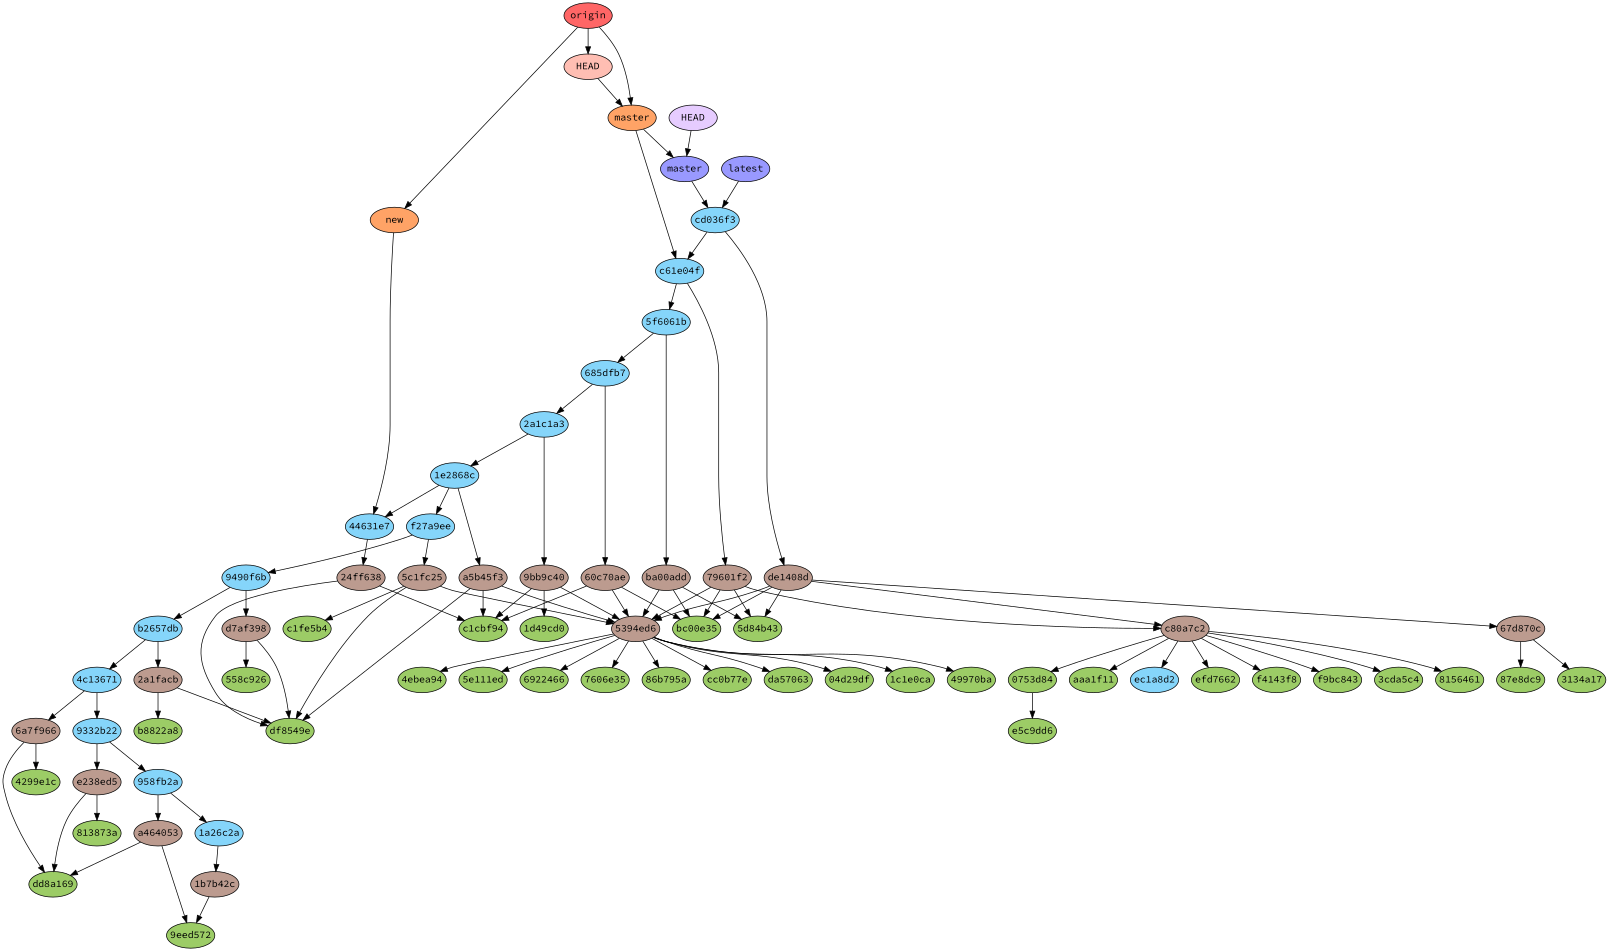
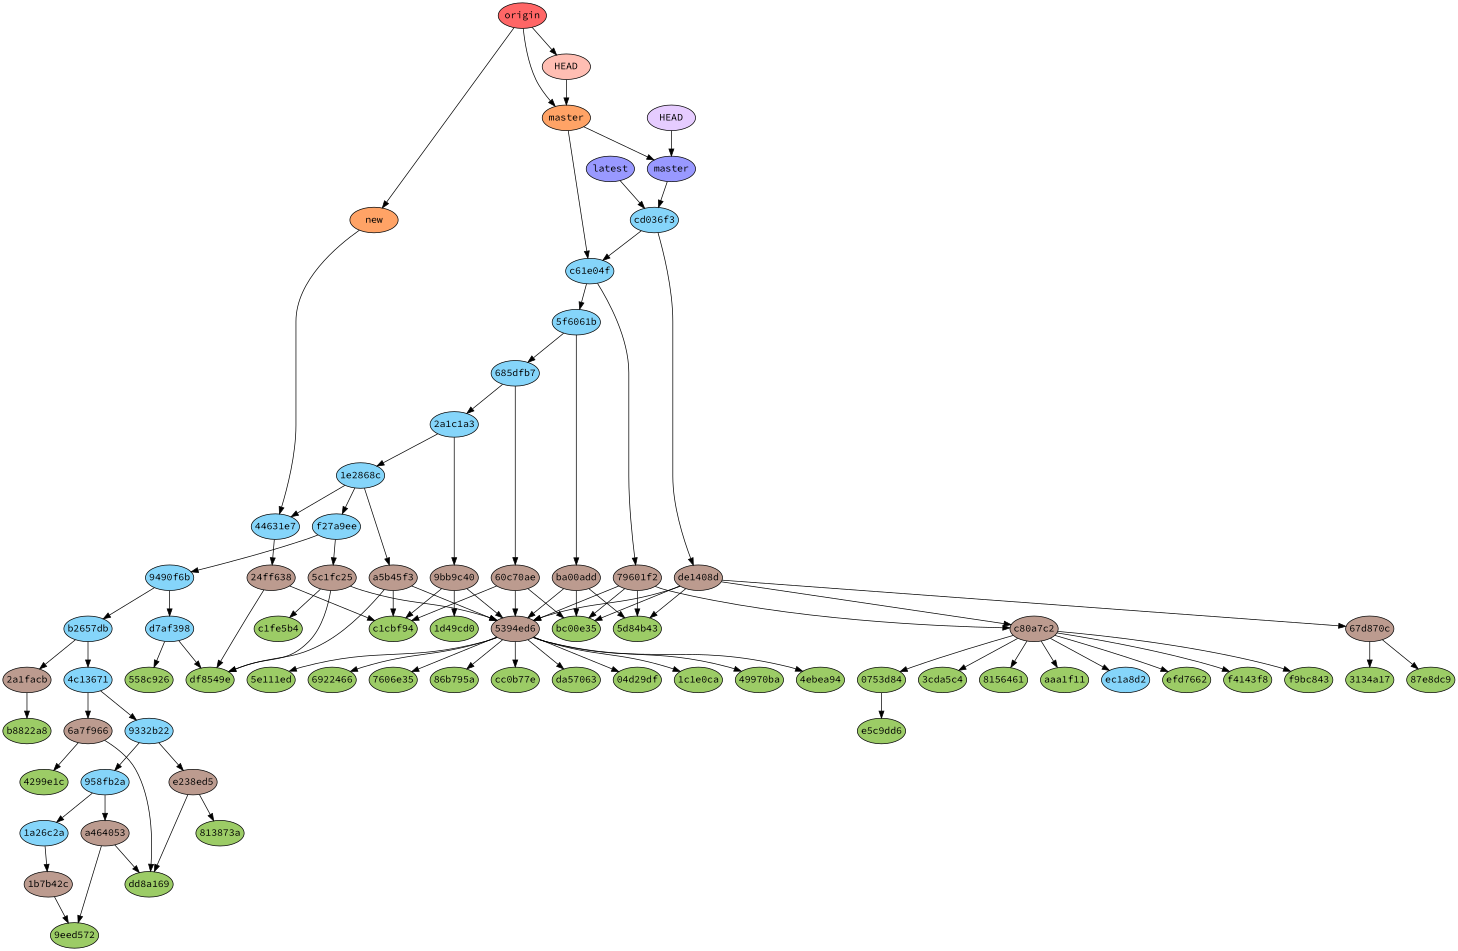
(246, 629) -> (170, 629)
(218, 703) -> none
